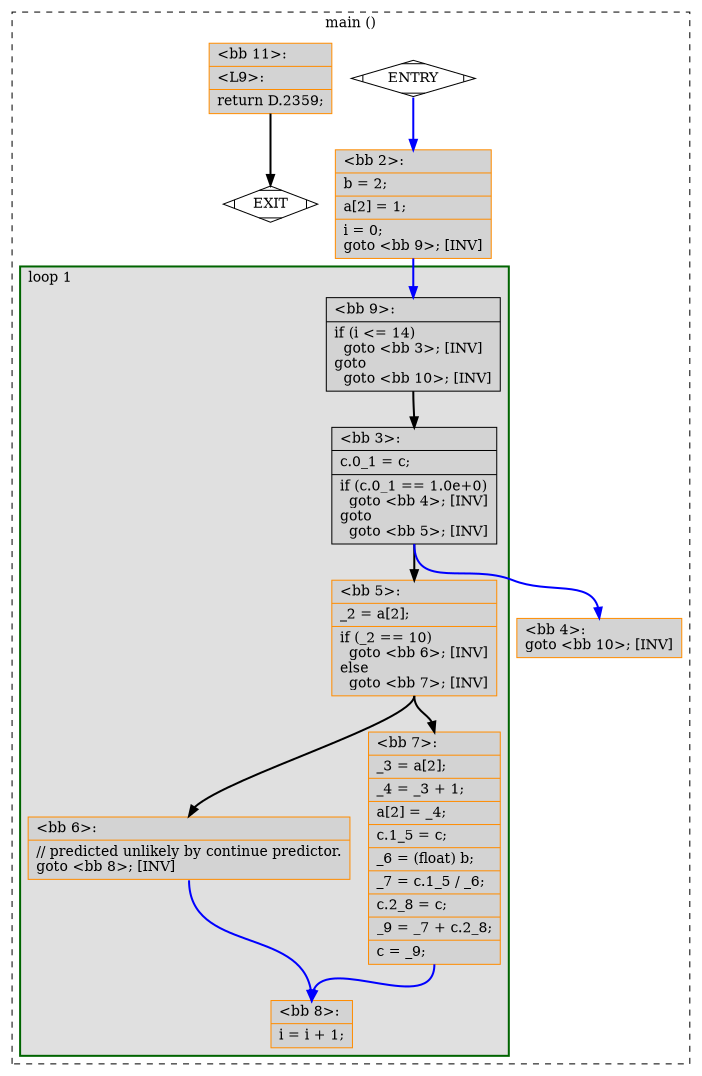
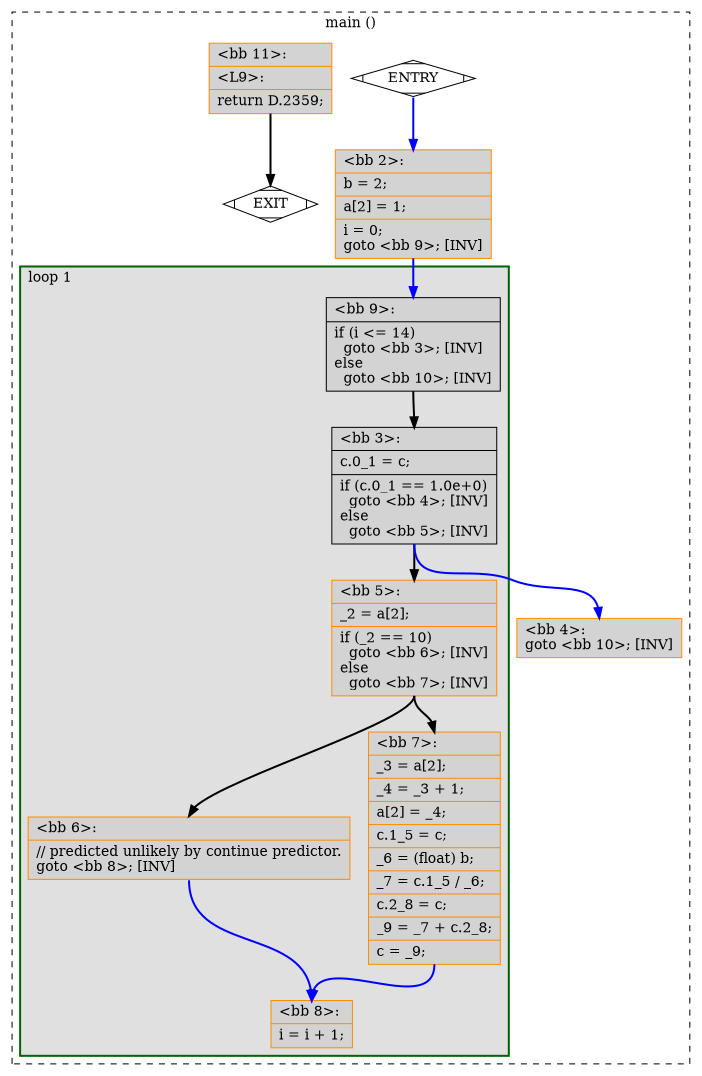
(350, 364) -> (349, 364)
(356, 516) -> (354, 516)
